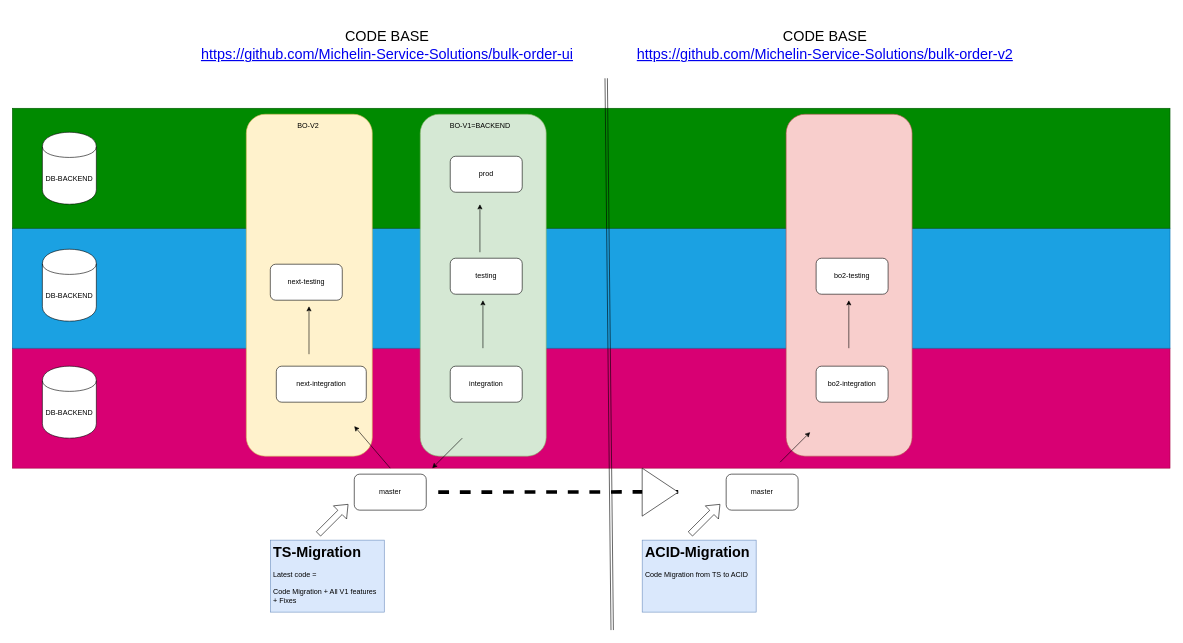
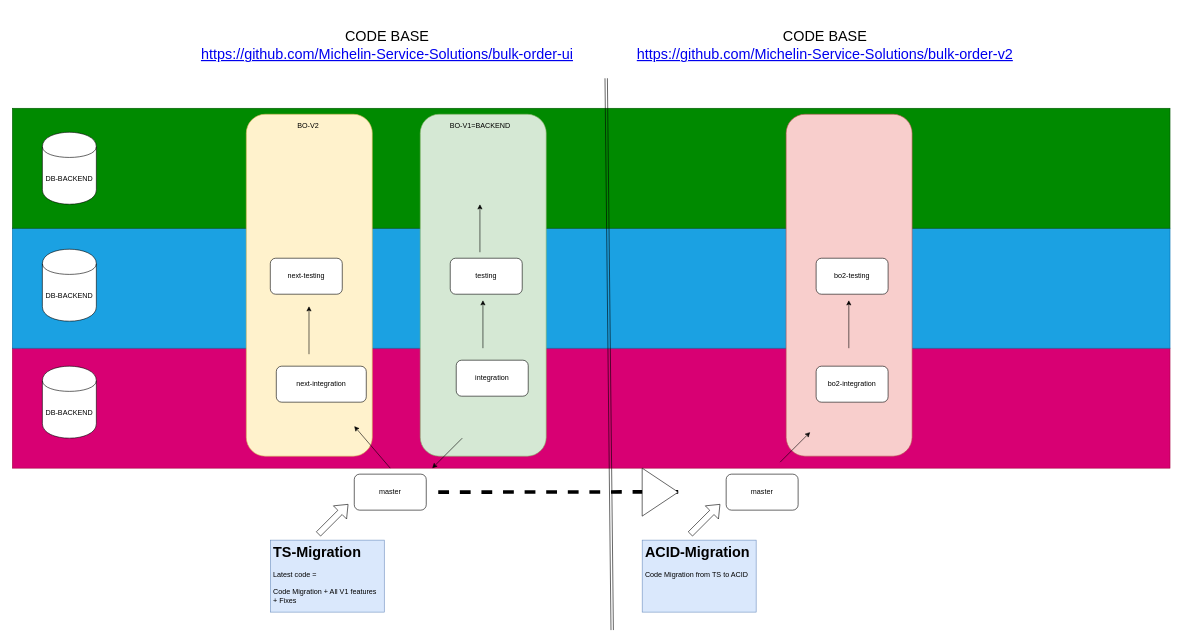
(486, 174) -> none
(306, 282) -> (306, 276)
(486, 384) -> (492, 378)
